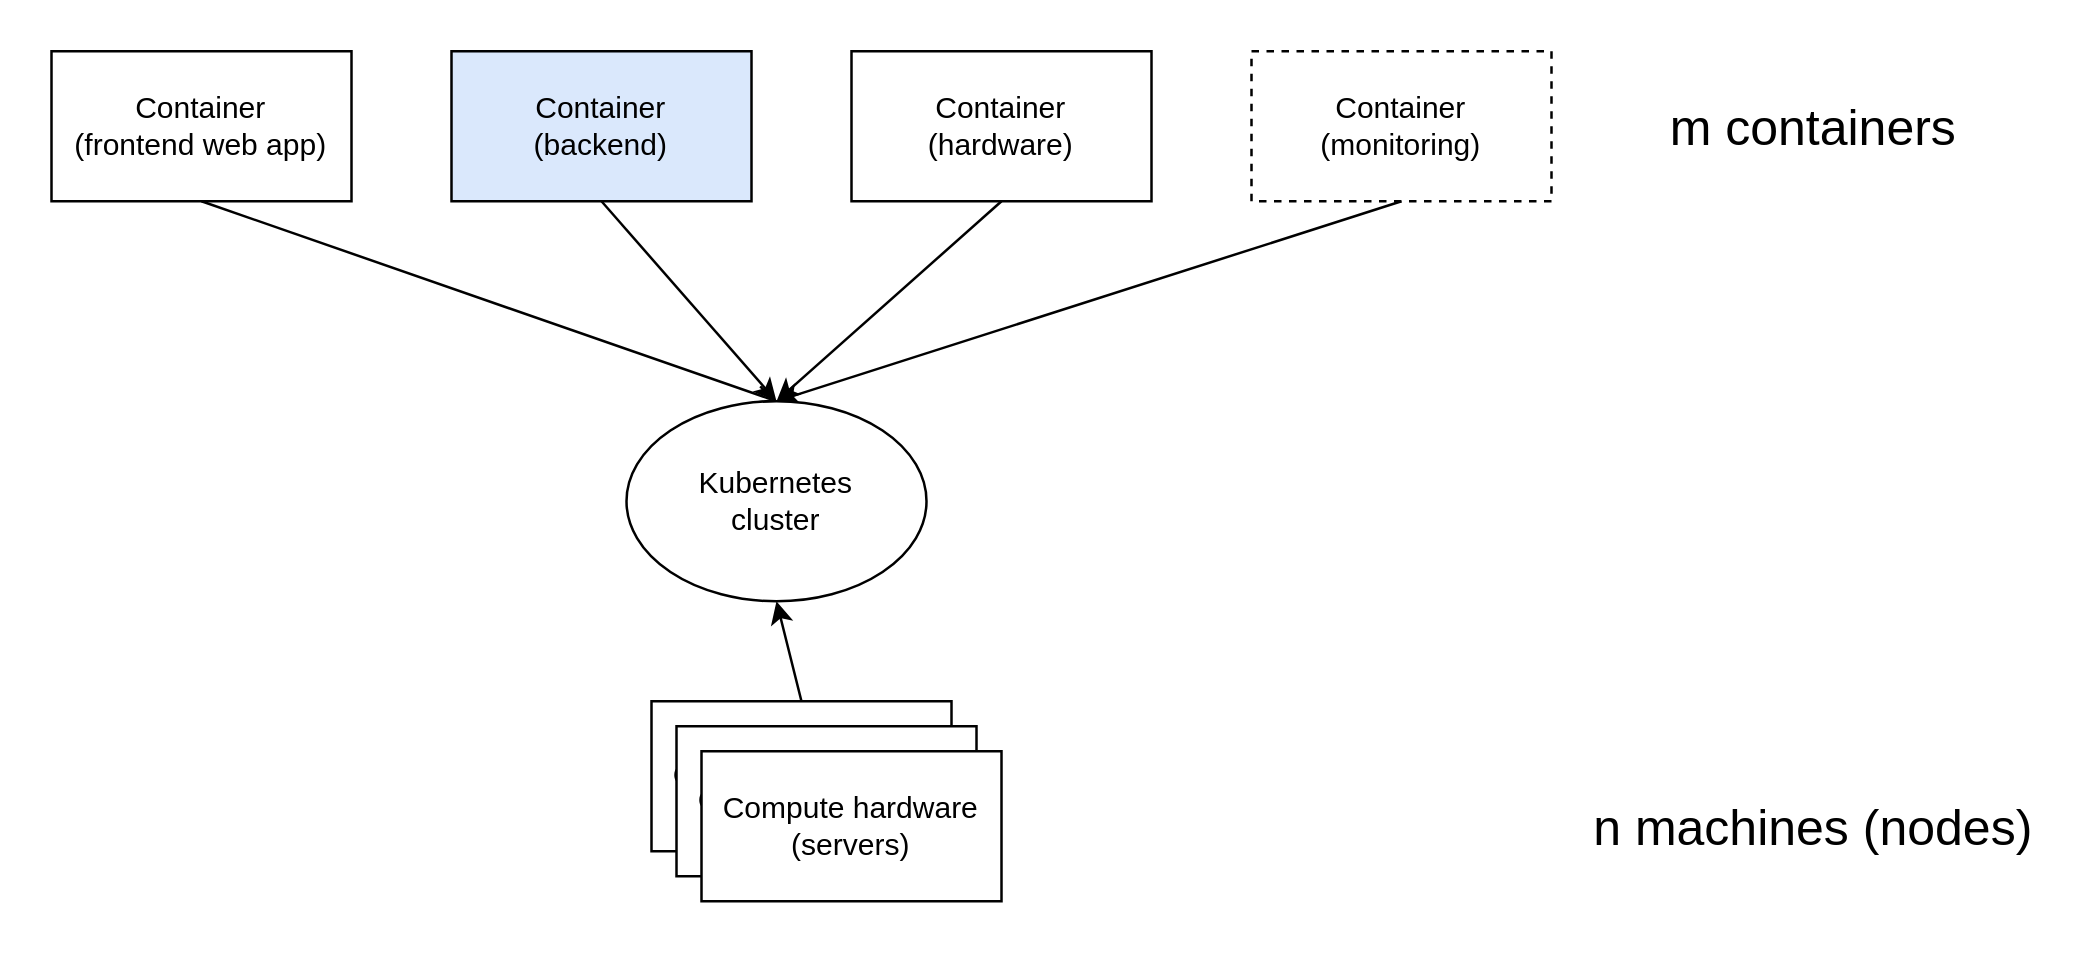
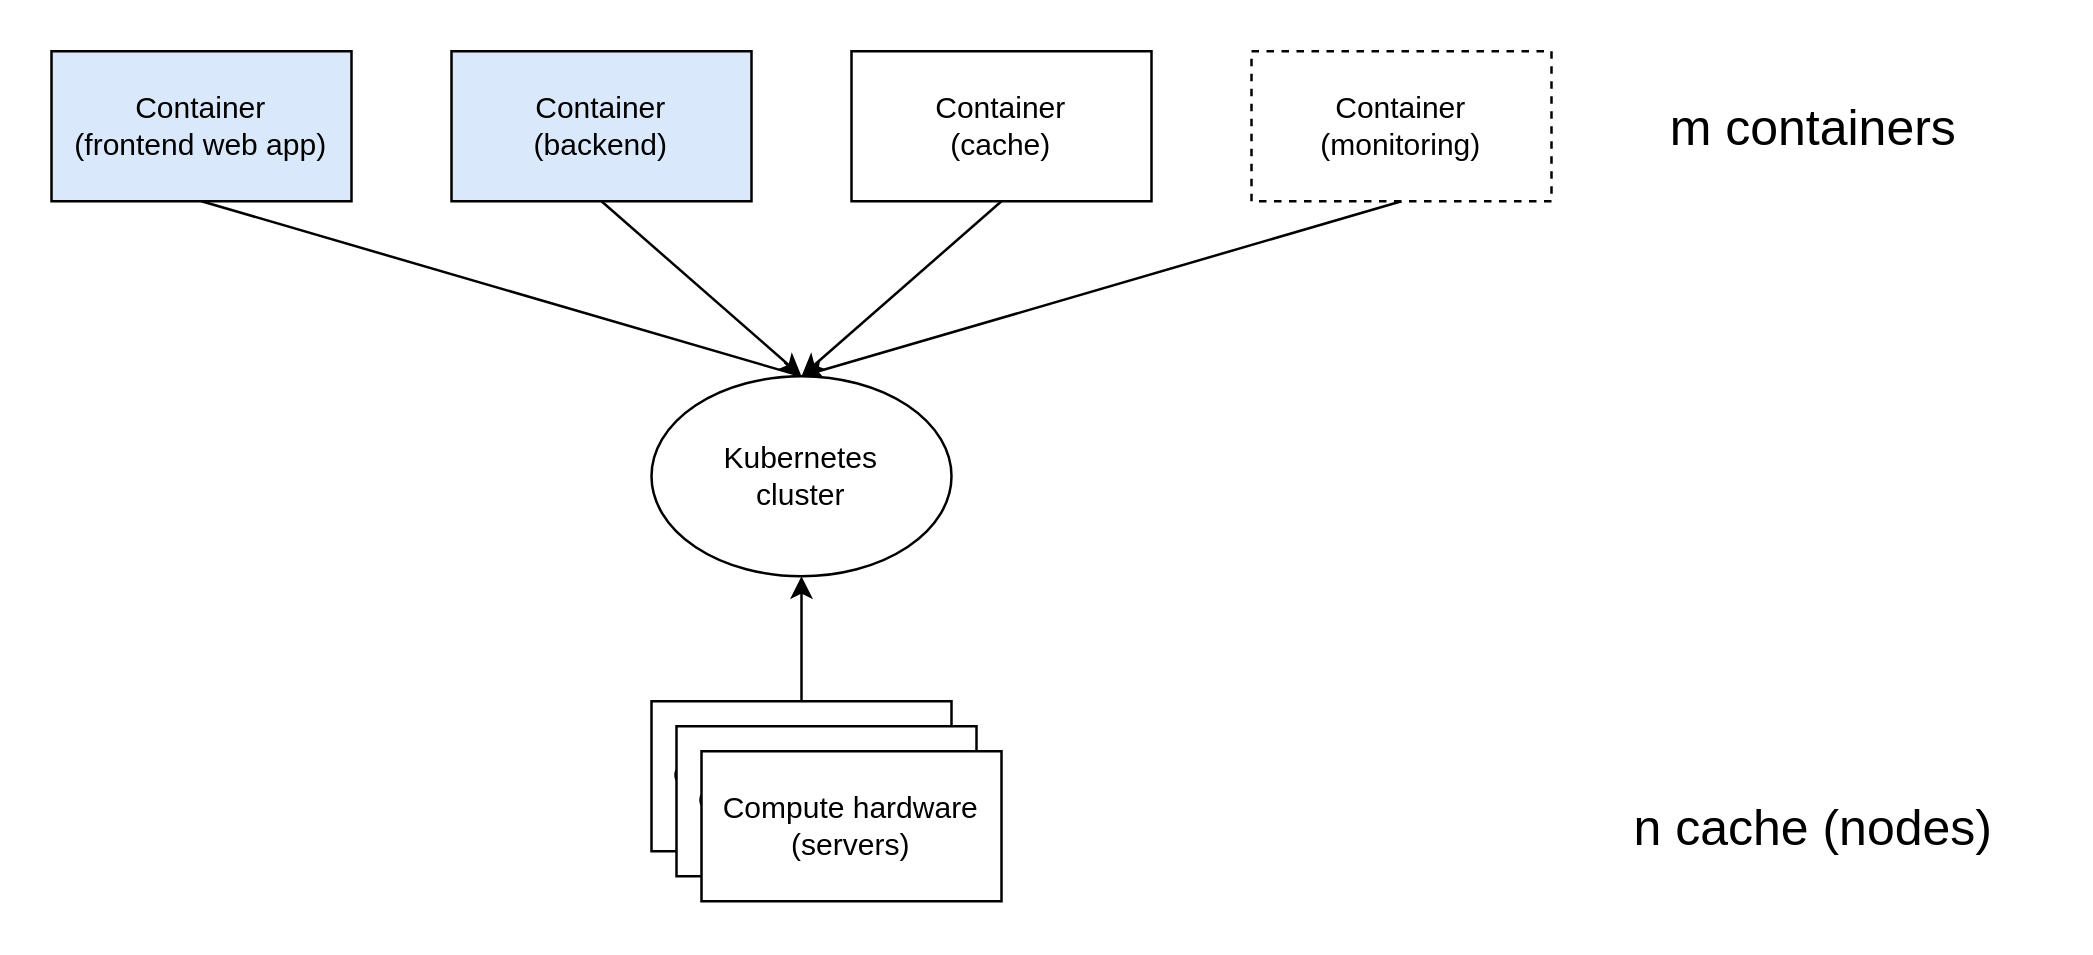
(201, 126) -> (201, 126)
(1001, 126) -> (1001, 126)
(776, 501) -> (801, 476)
(1814, 826) -> (1814, 826)
